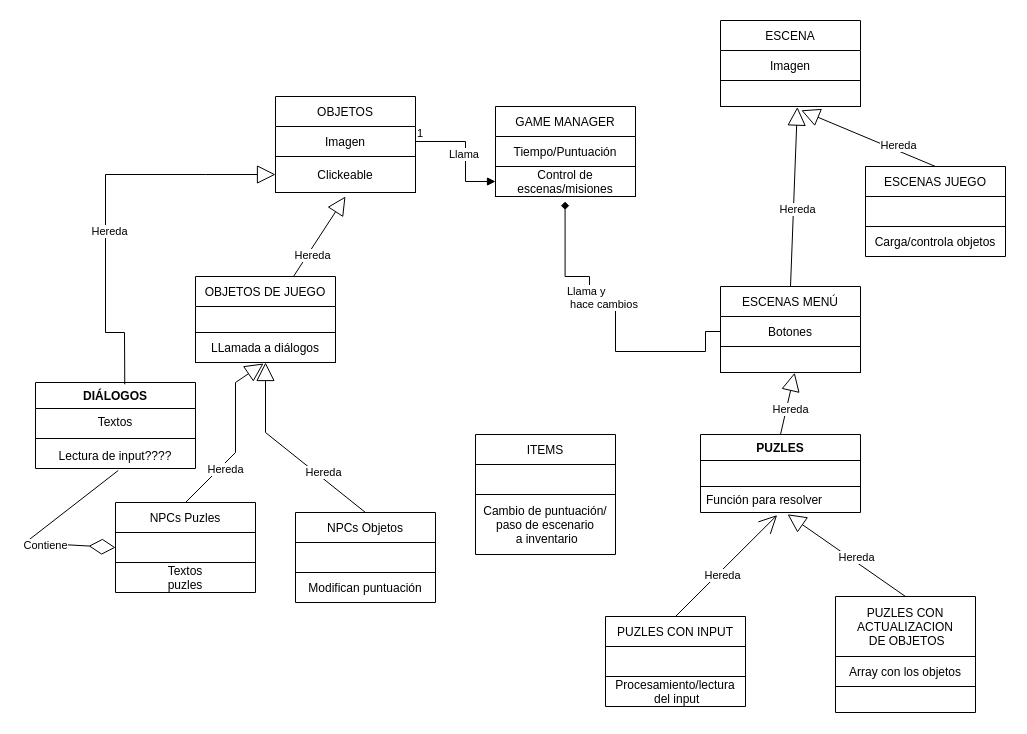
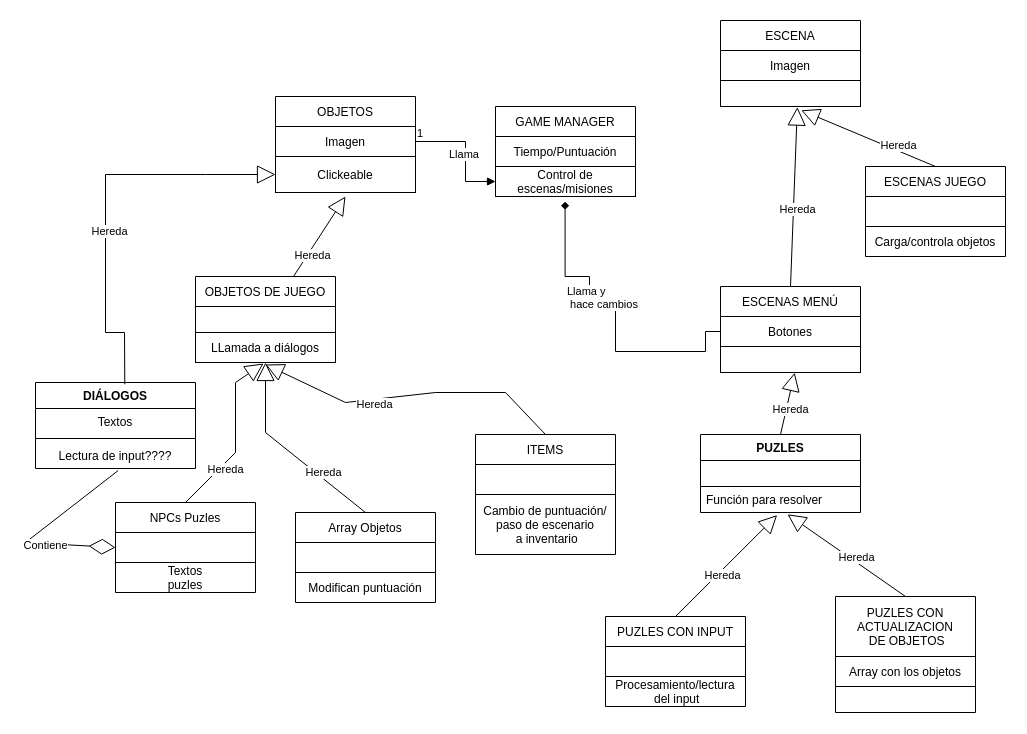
none -> (474, 393)
(768, 524) -> (763, 529)
(365, 528) -> (365, 528)
